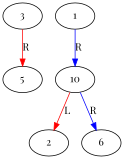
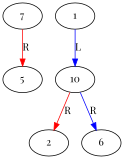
(23, 16) -> (23, 16)
(79, 48) -> (78, 48)
(67, 111) -> (68, 111)
